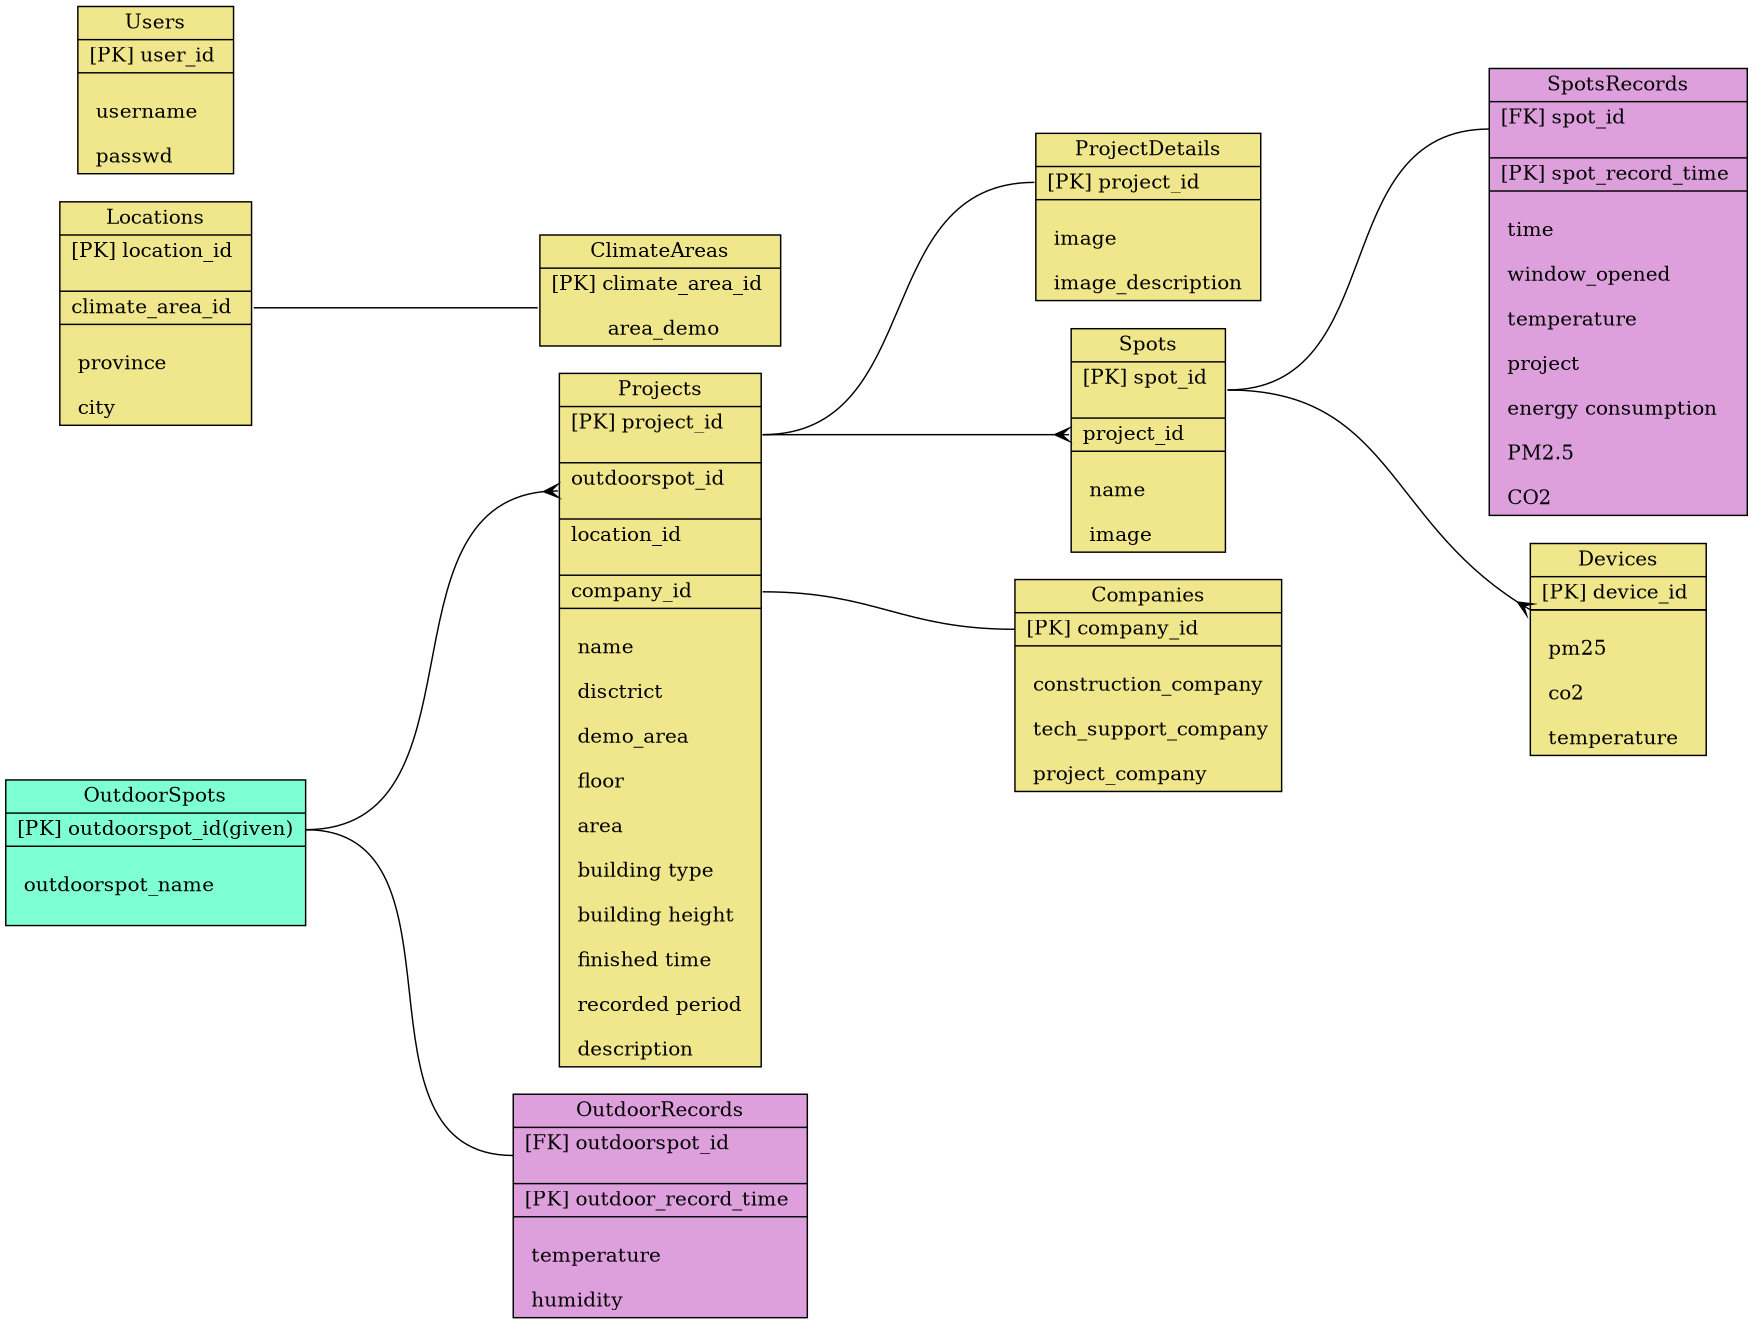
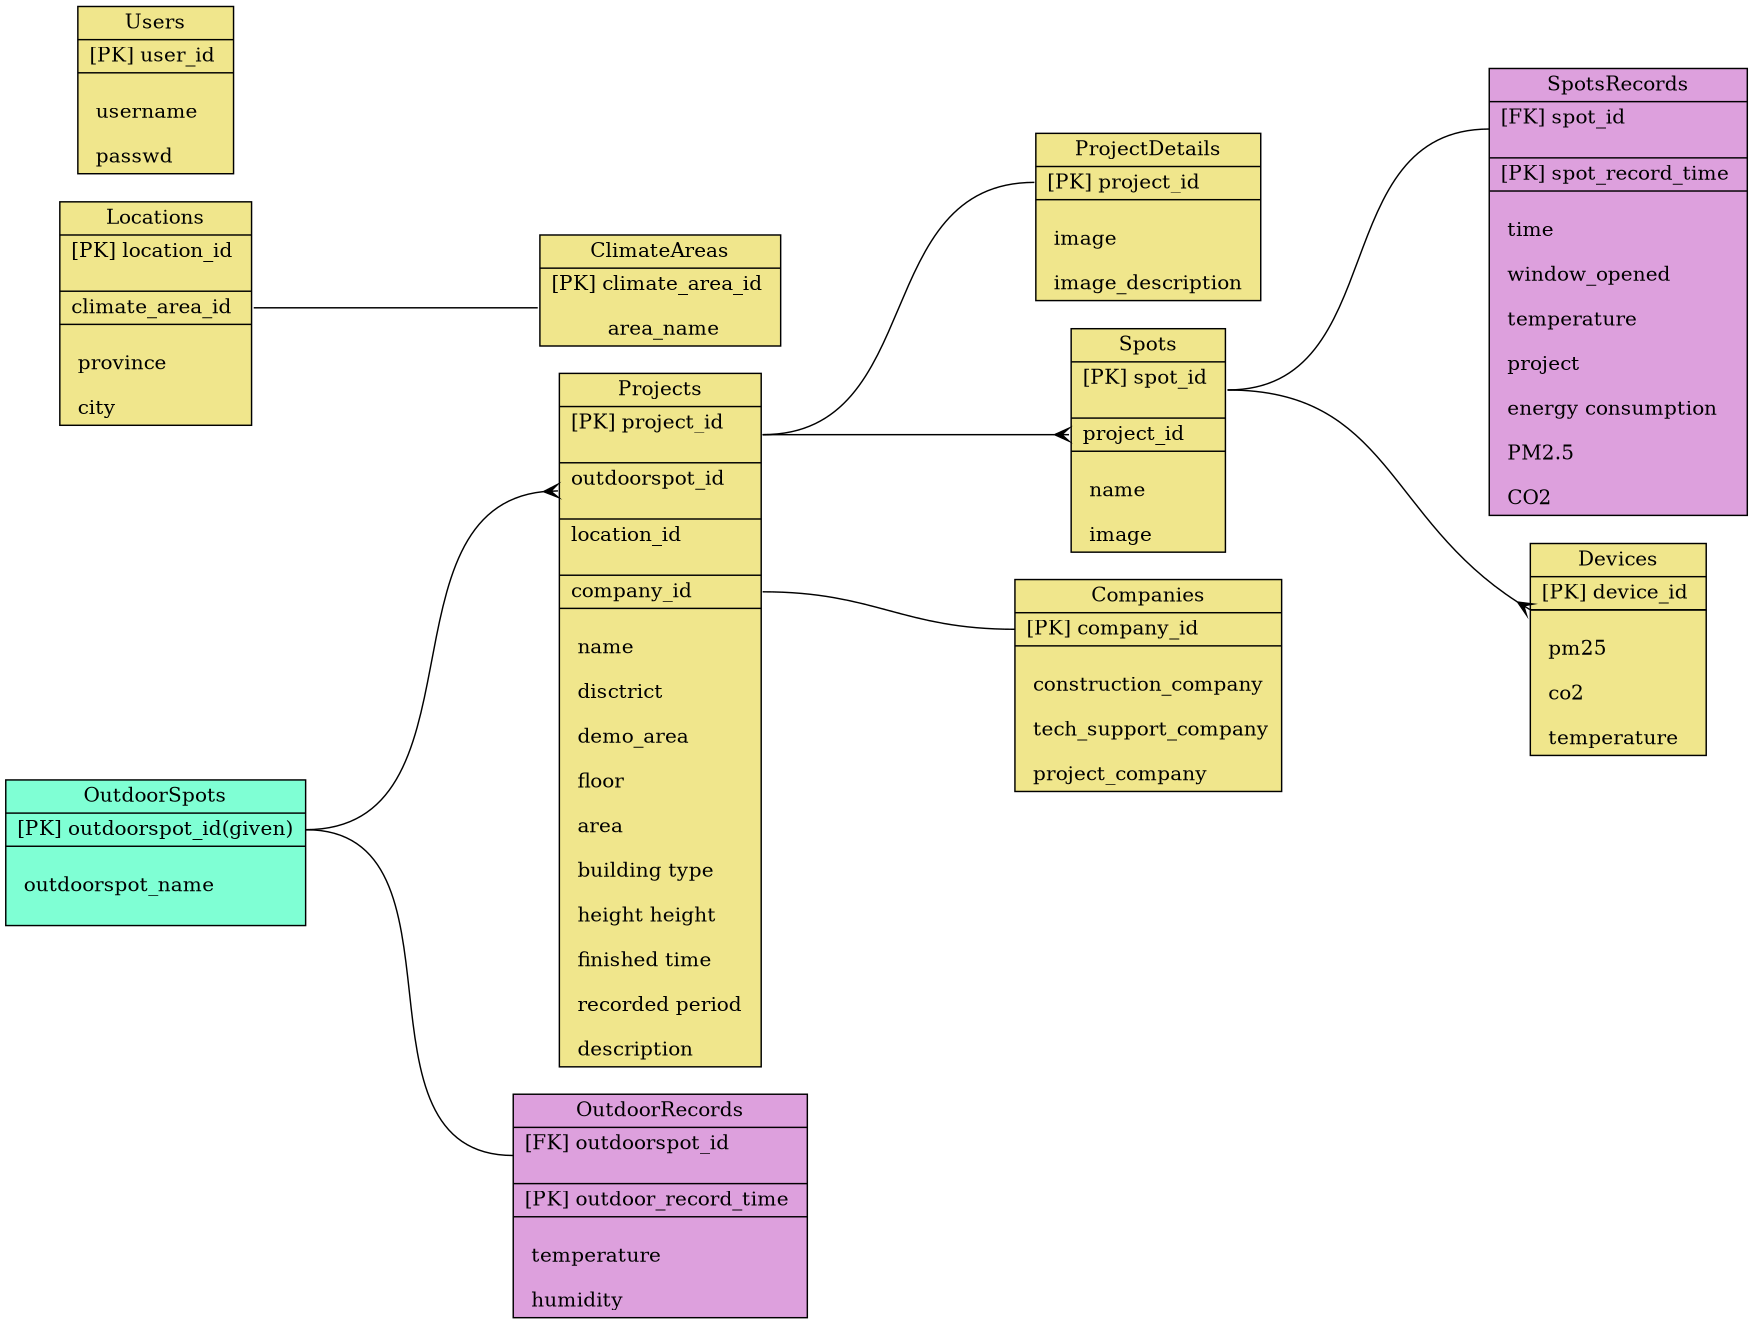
(660, 329) -> (660, 329)
(656, 915) -> (647, 915)
